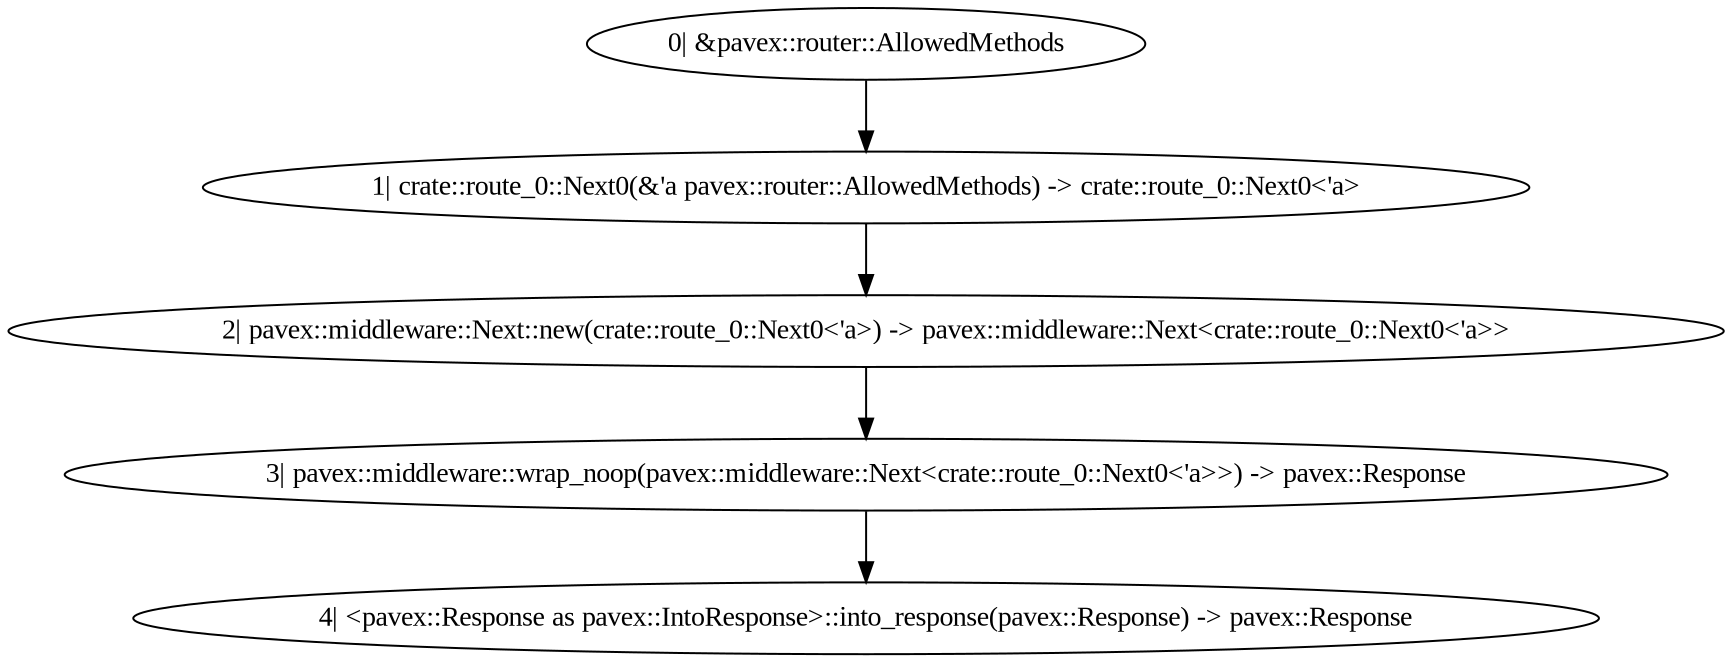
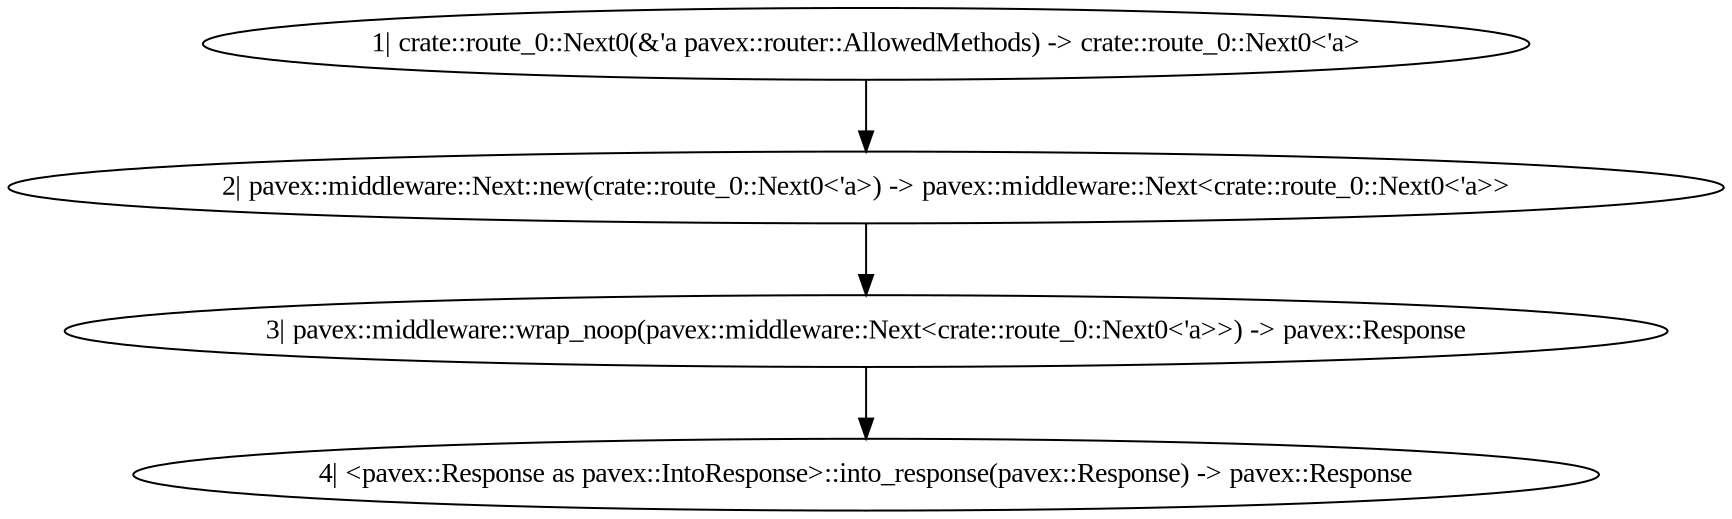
(866, 44) -> none
